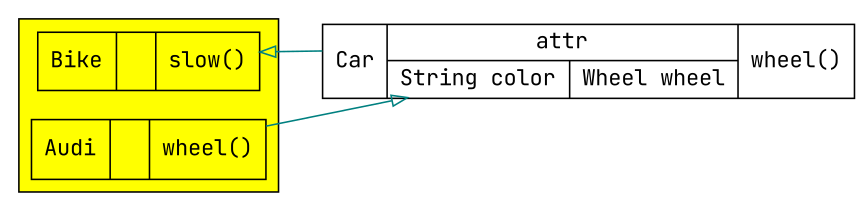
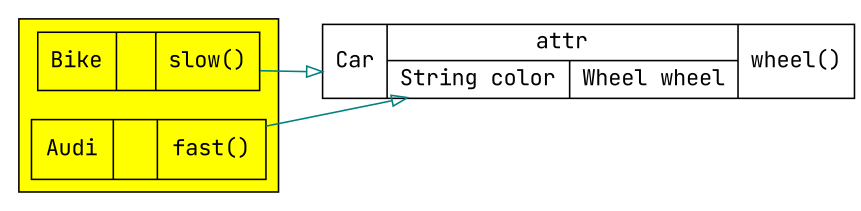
(299, 51) -> (289, 71)
(208, 149) -> (212, 149)
